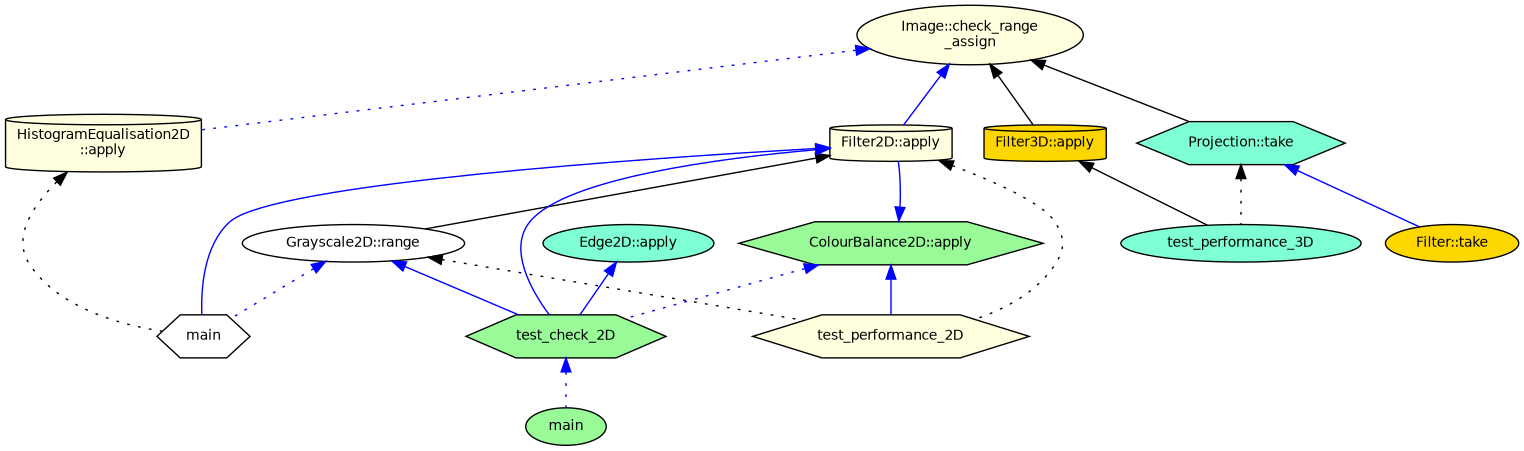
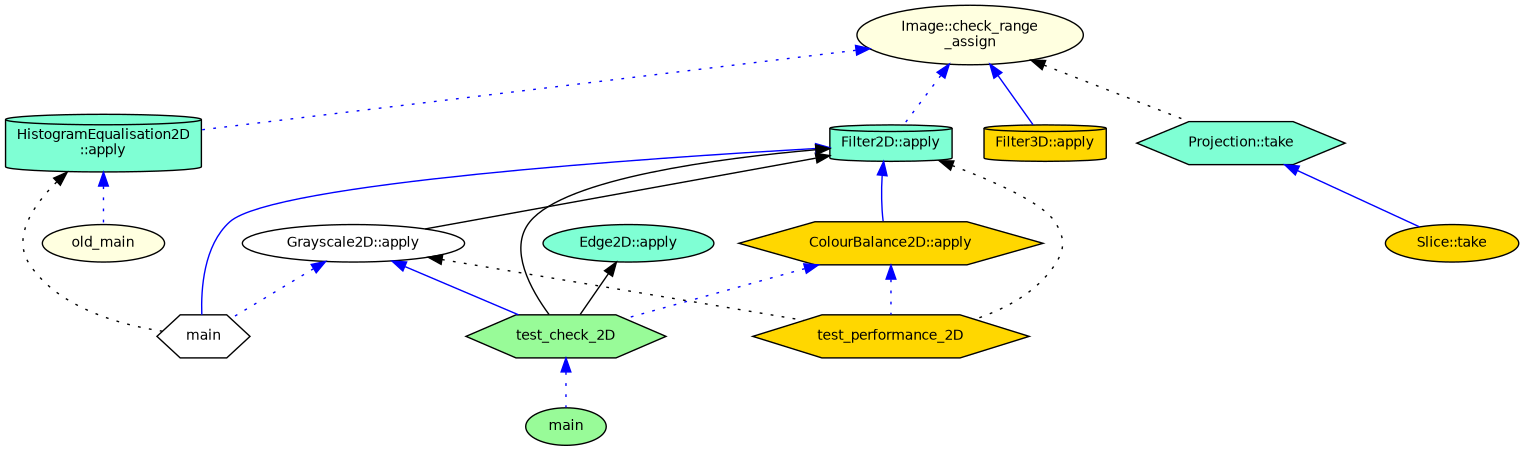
(1117, 93) -> (1117, 93)
(922, 100) -> (922, 100)
(1015, 100) -> (1015, 100)
(103, 143) -> (103, 143)
(891, 143) -> (891, 143)
(618, 180) -> (618, 180)
(900, 184) -> (882, 198)
none -> (103, 243)
(353, 243) -> (353, 243)
(891, 243) -> (891, 243)
(1241, 243) -> none
(1452, 243) -> (1452, 243)
(594, 294) -> (594, 294)
(891, 297) -> (891, 297)
(891, 336) -> (891, 336)
